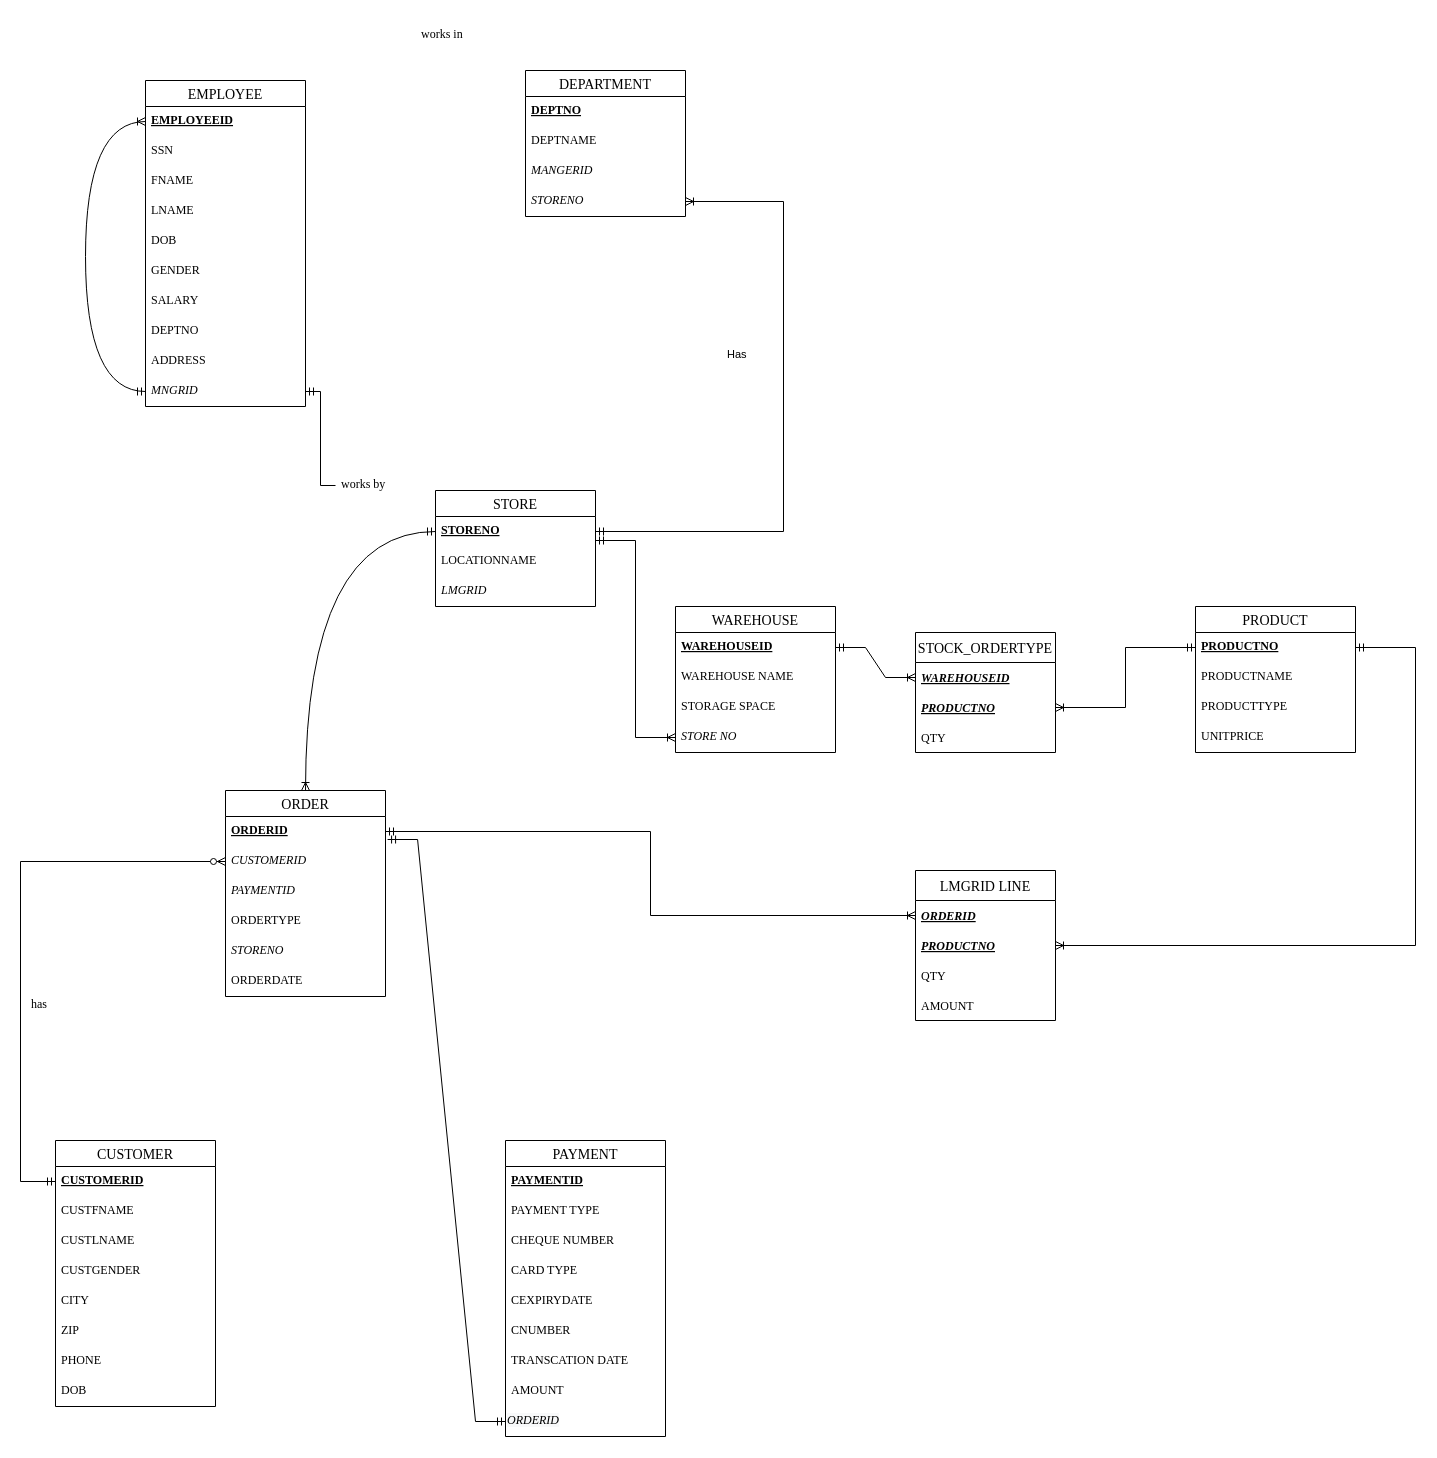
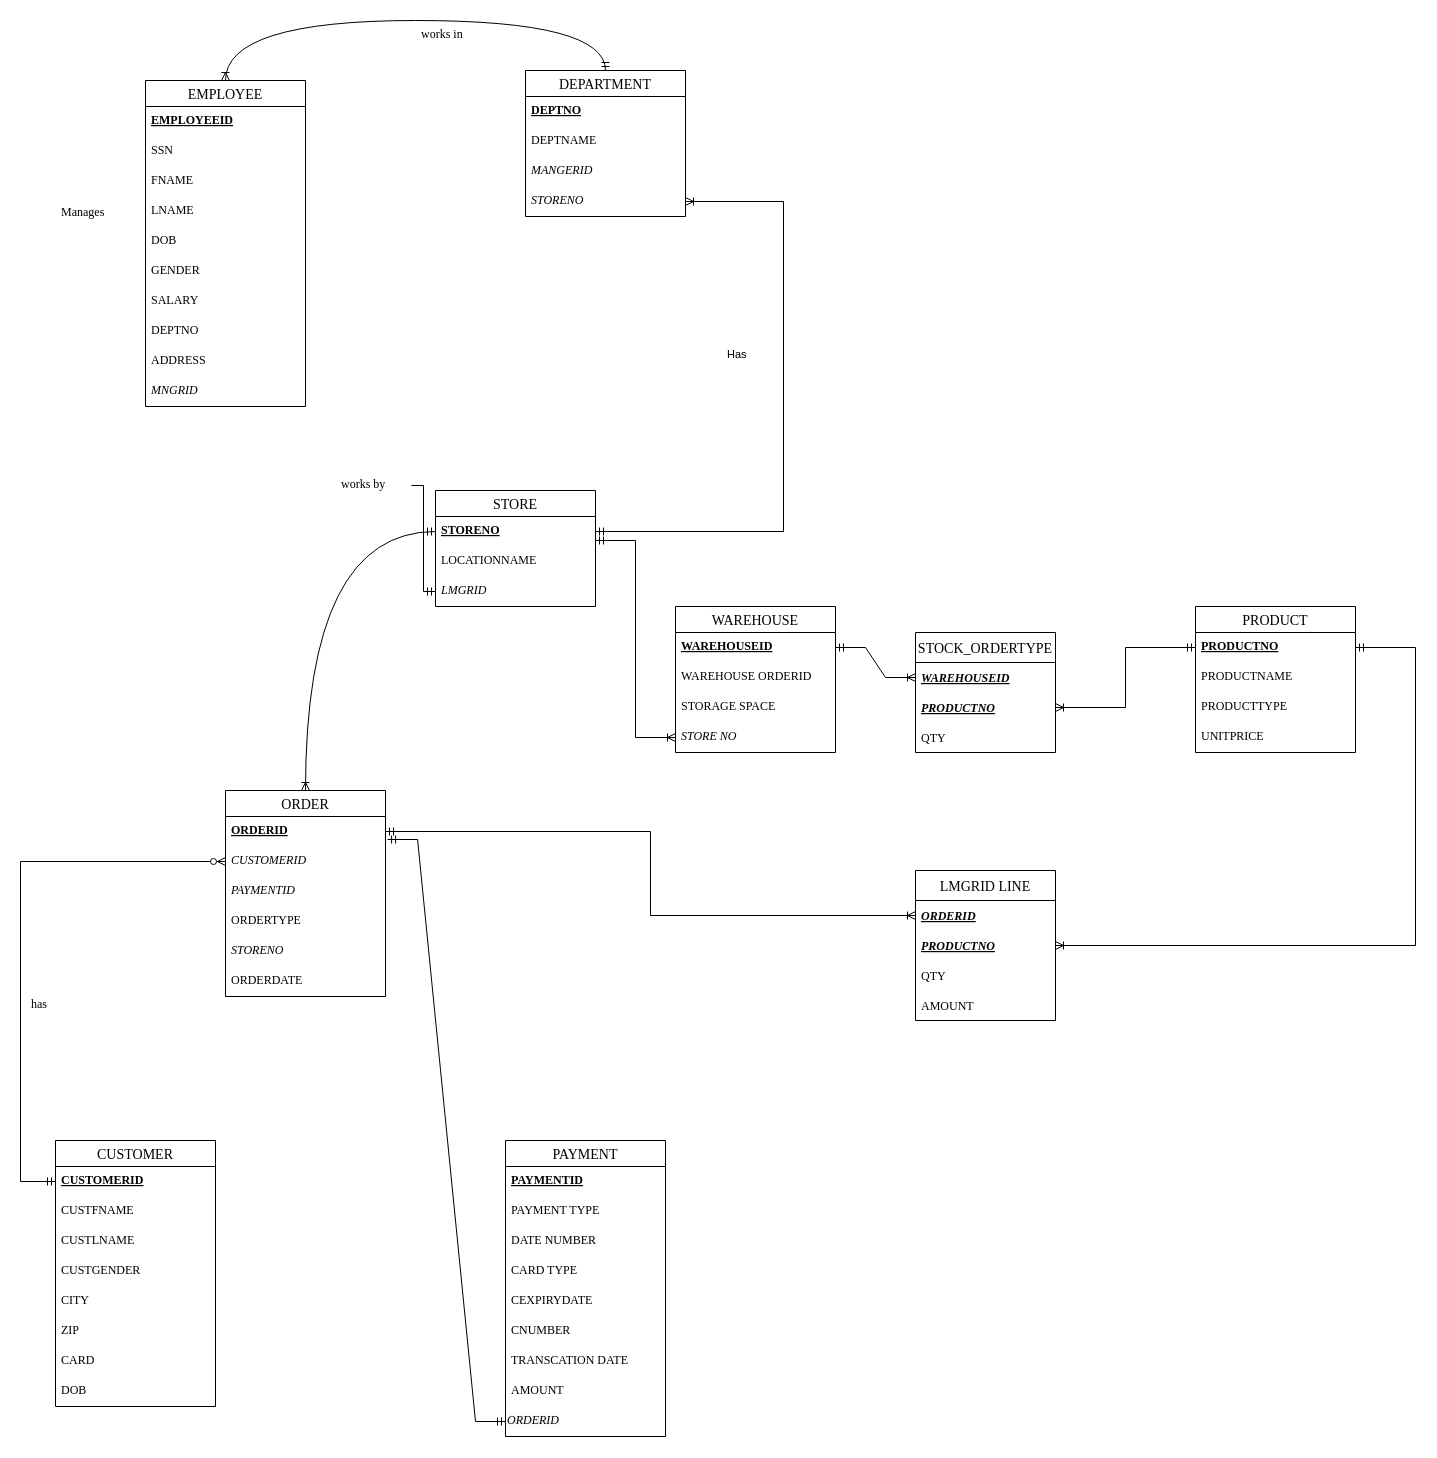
none -> (412, 21)
none -> (86, 214)
(86, 257) -> none
(321, 440) -> none
none -> (424, 538)
(726, 676) -> (737, 676)
(553, 1240) -> (546, 1240)
(78, 1360) -> (74, 1360)
